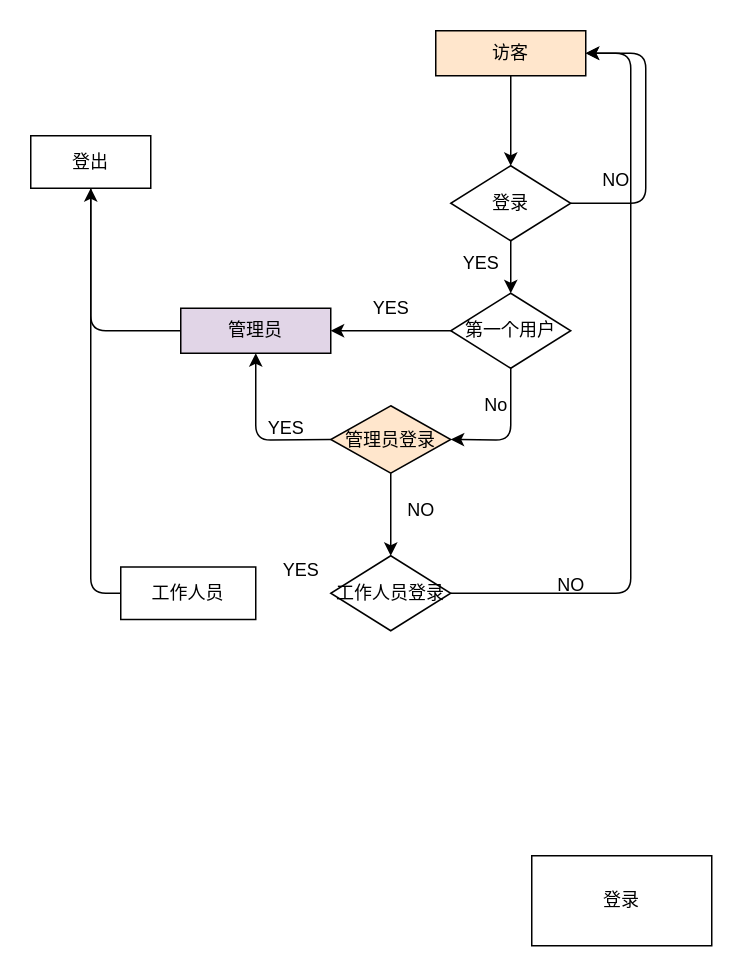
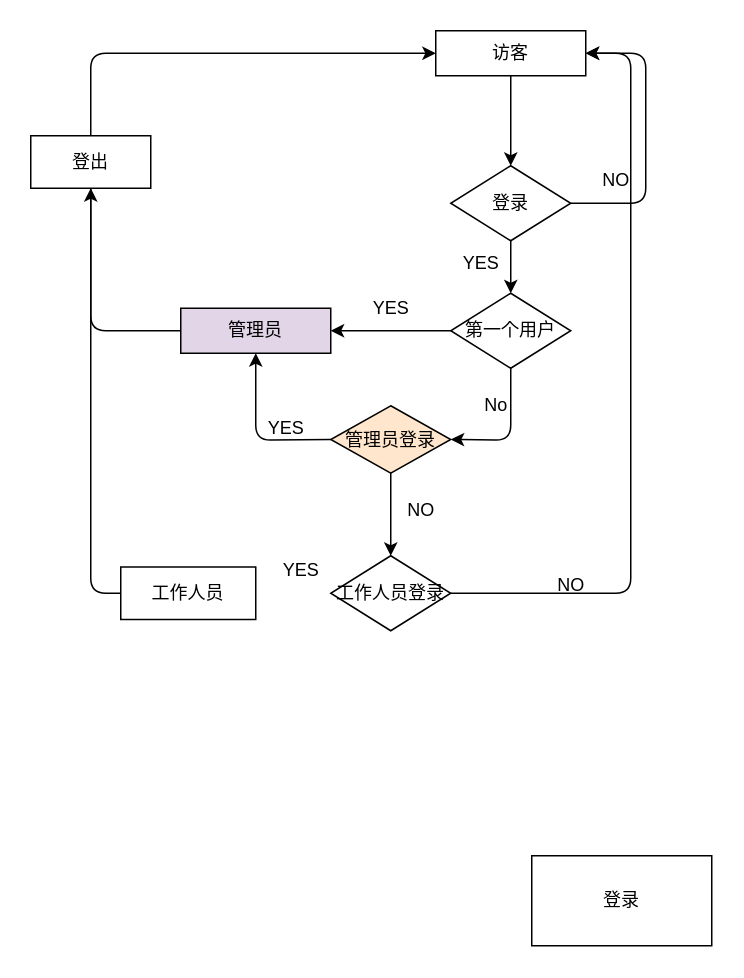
none -> (222, 53)
(511, 53) -> (511, 53)
